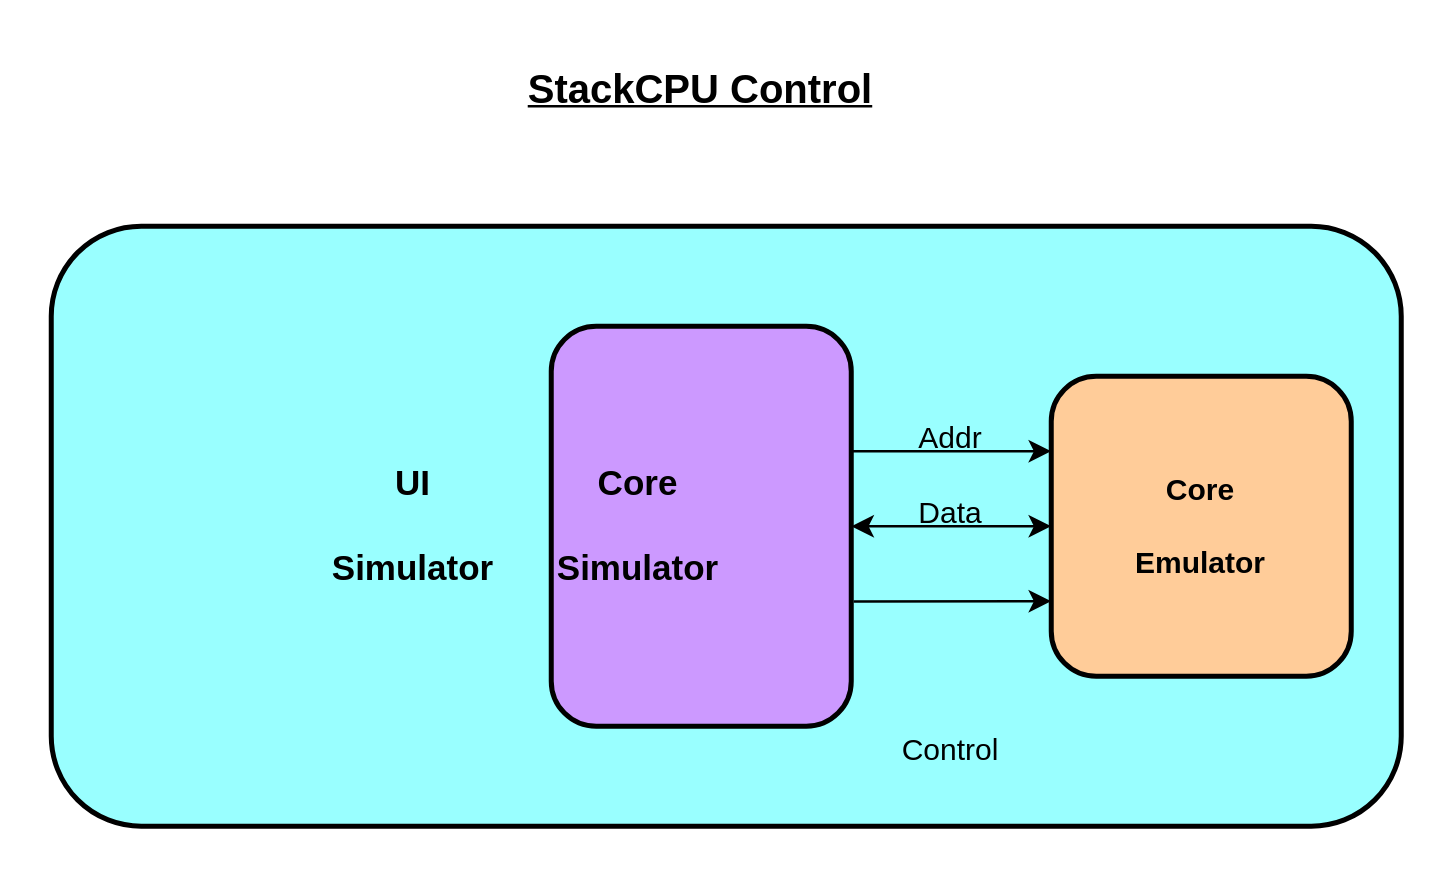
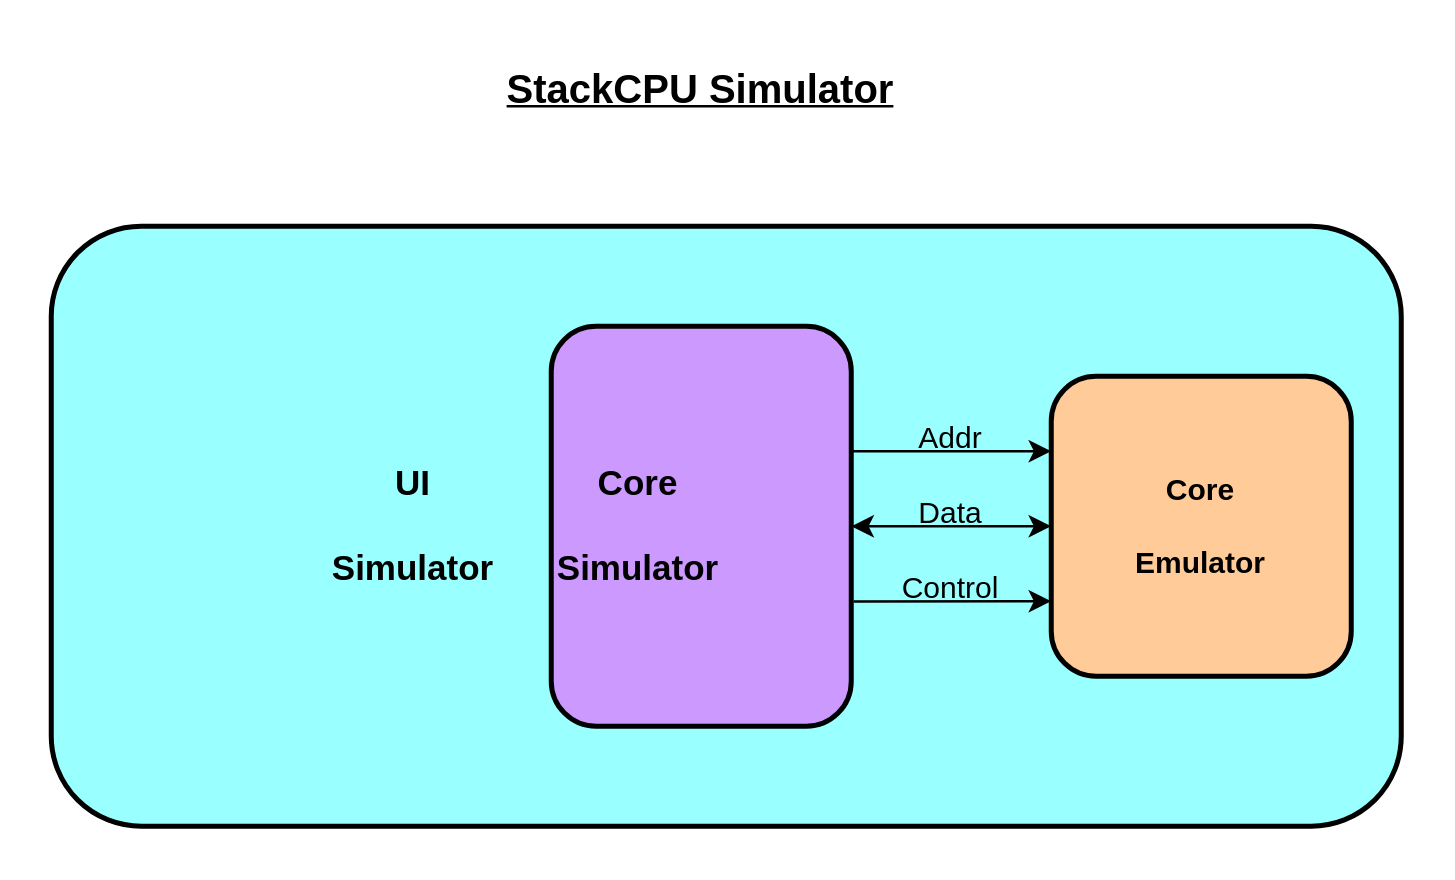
(701, 89) -> (701, 89)
(951, 751) -> (951, 589)
